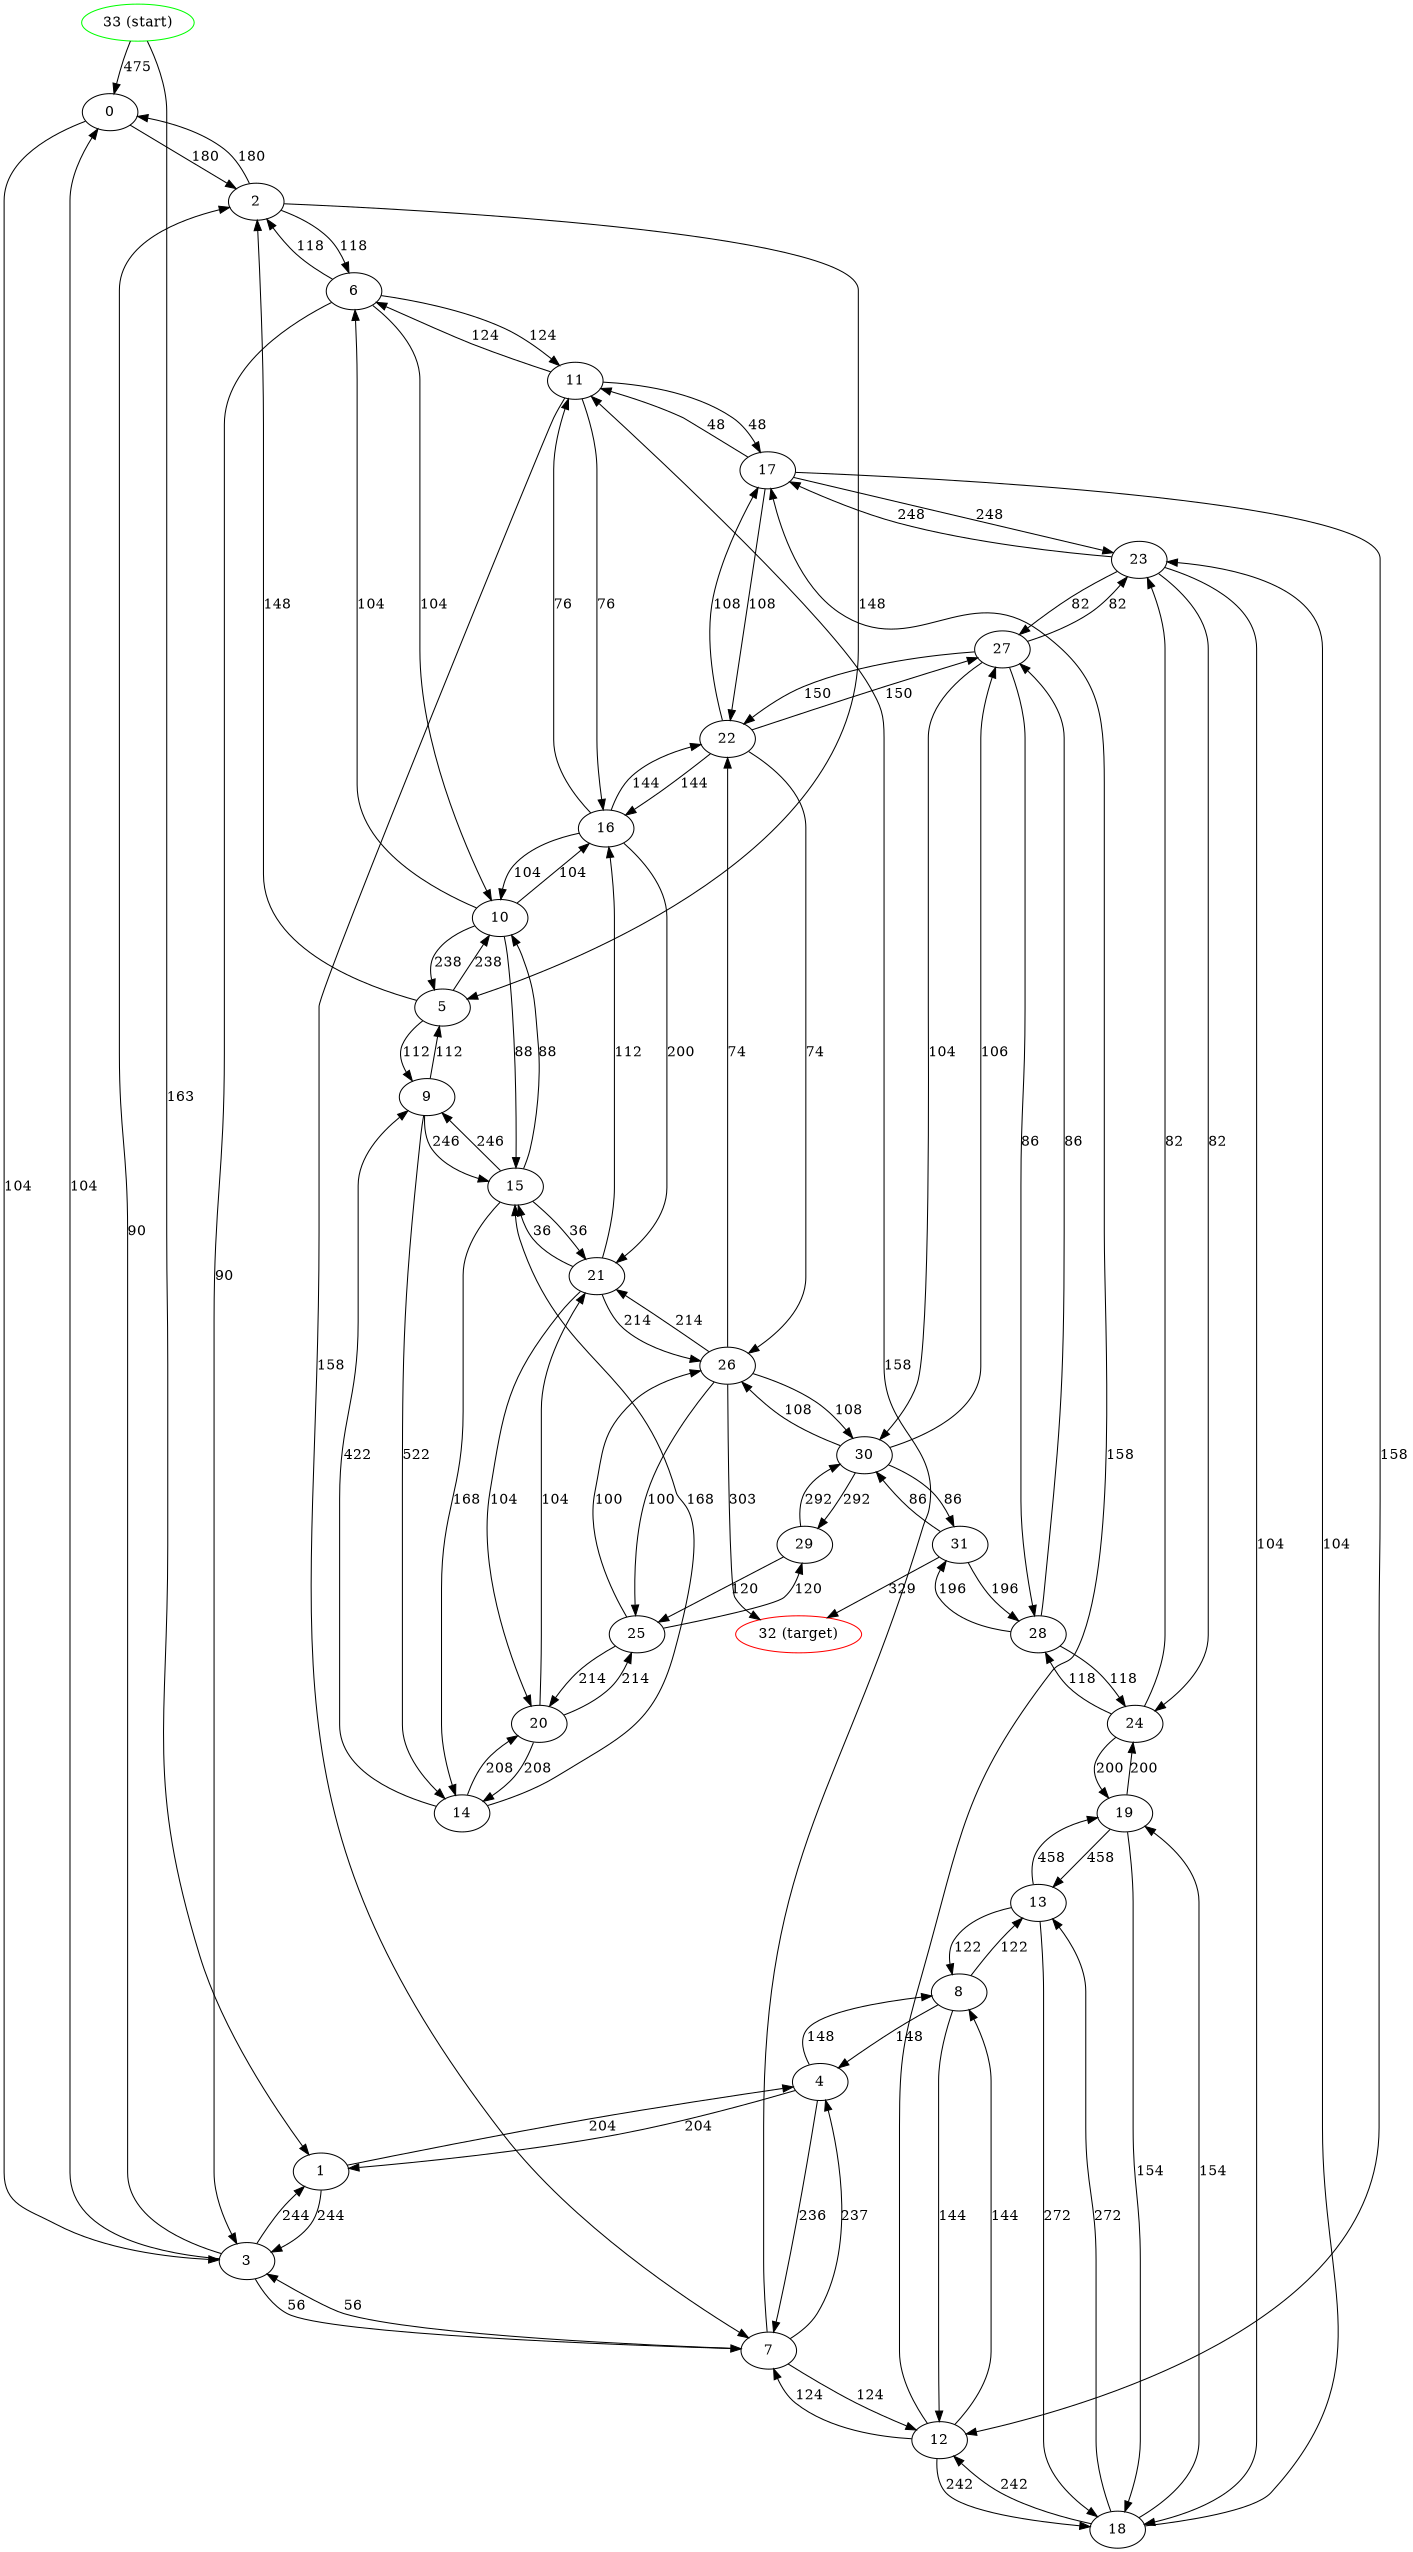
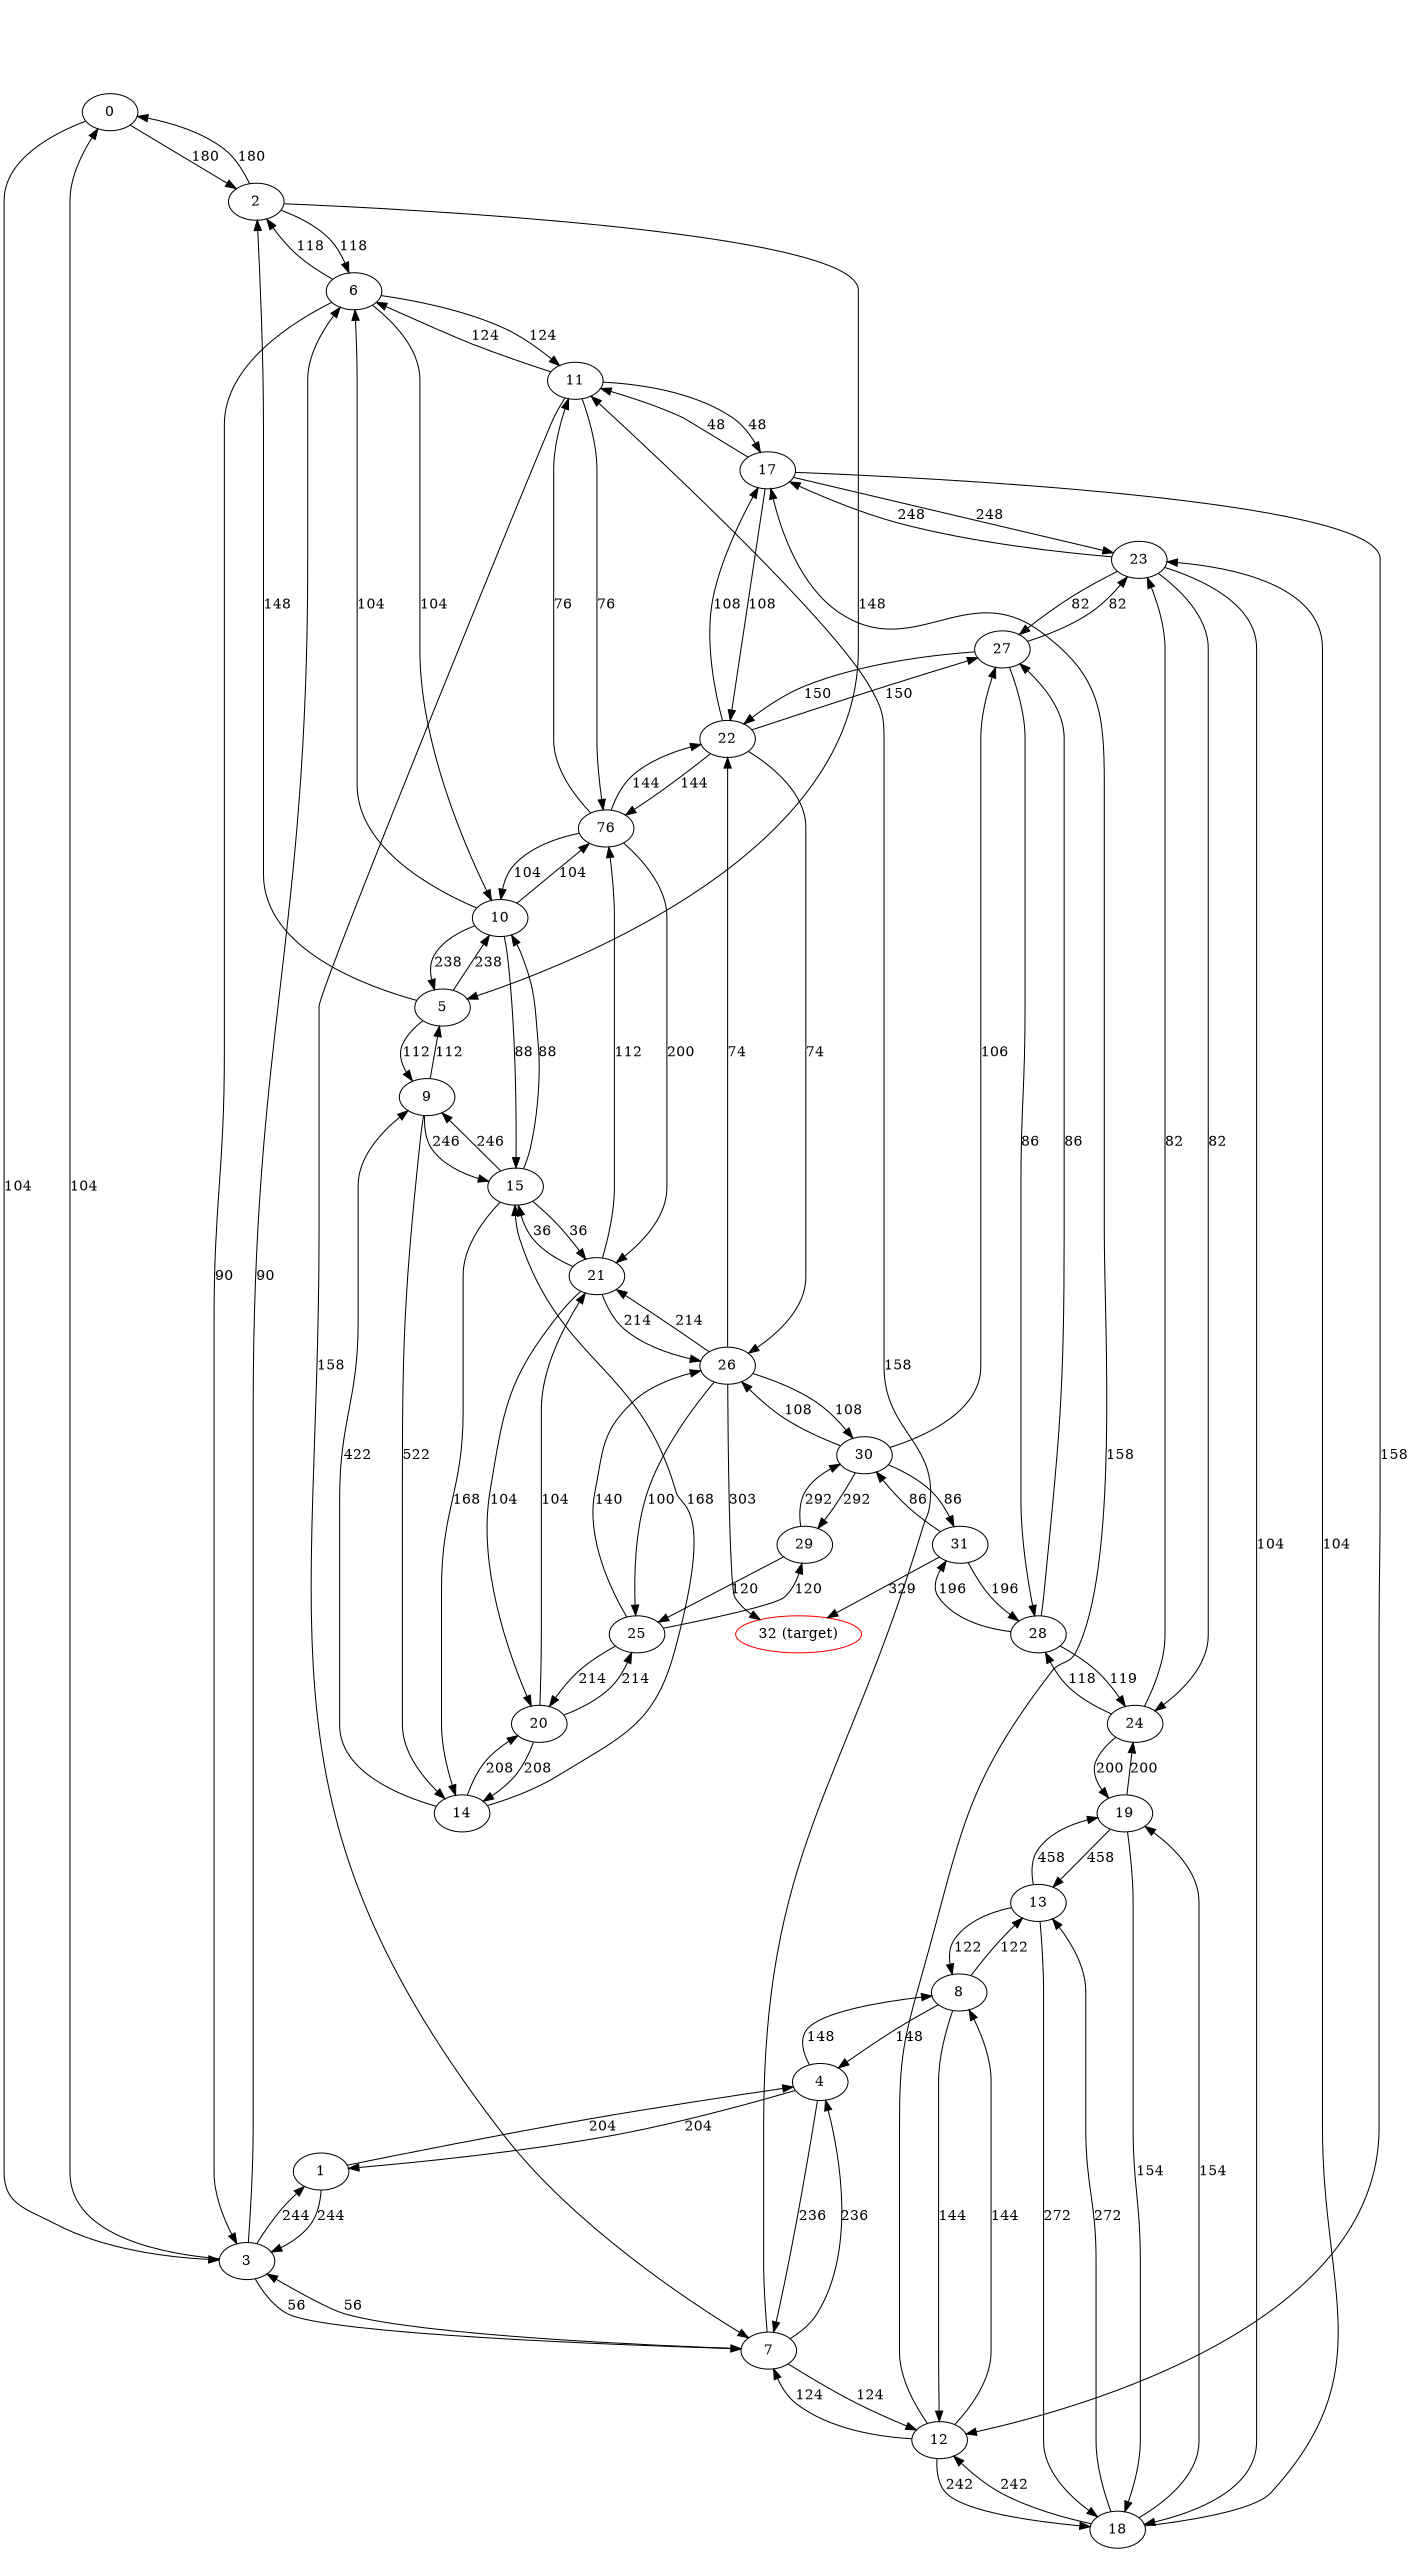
(138, 23) -> none
(606, 828) -> (606, 828)
(928, 1041) -> none
(128, 1228) -> (256, 1275)
(609, 1500) -> (609, 1500)
(1124, 1679) -> (1124, 1679)
(855, 2216) -> (855, 2216)
